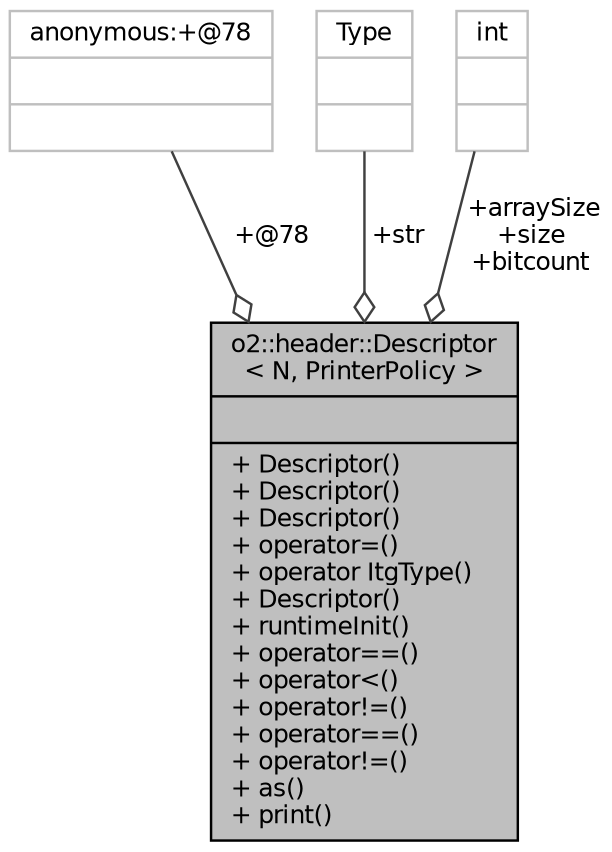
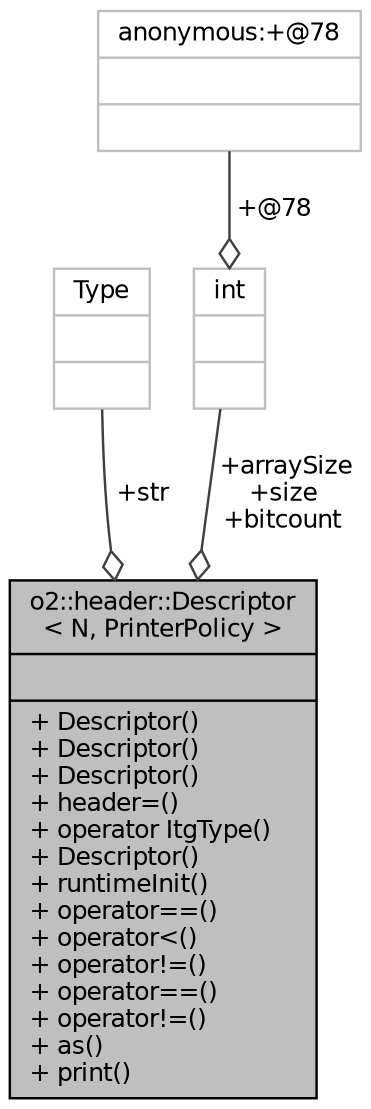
(204, 223) -> (229, 195)
(315, 546) -> (104, 804)
